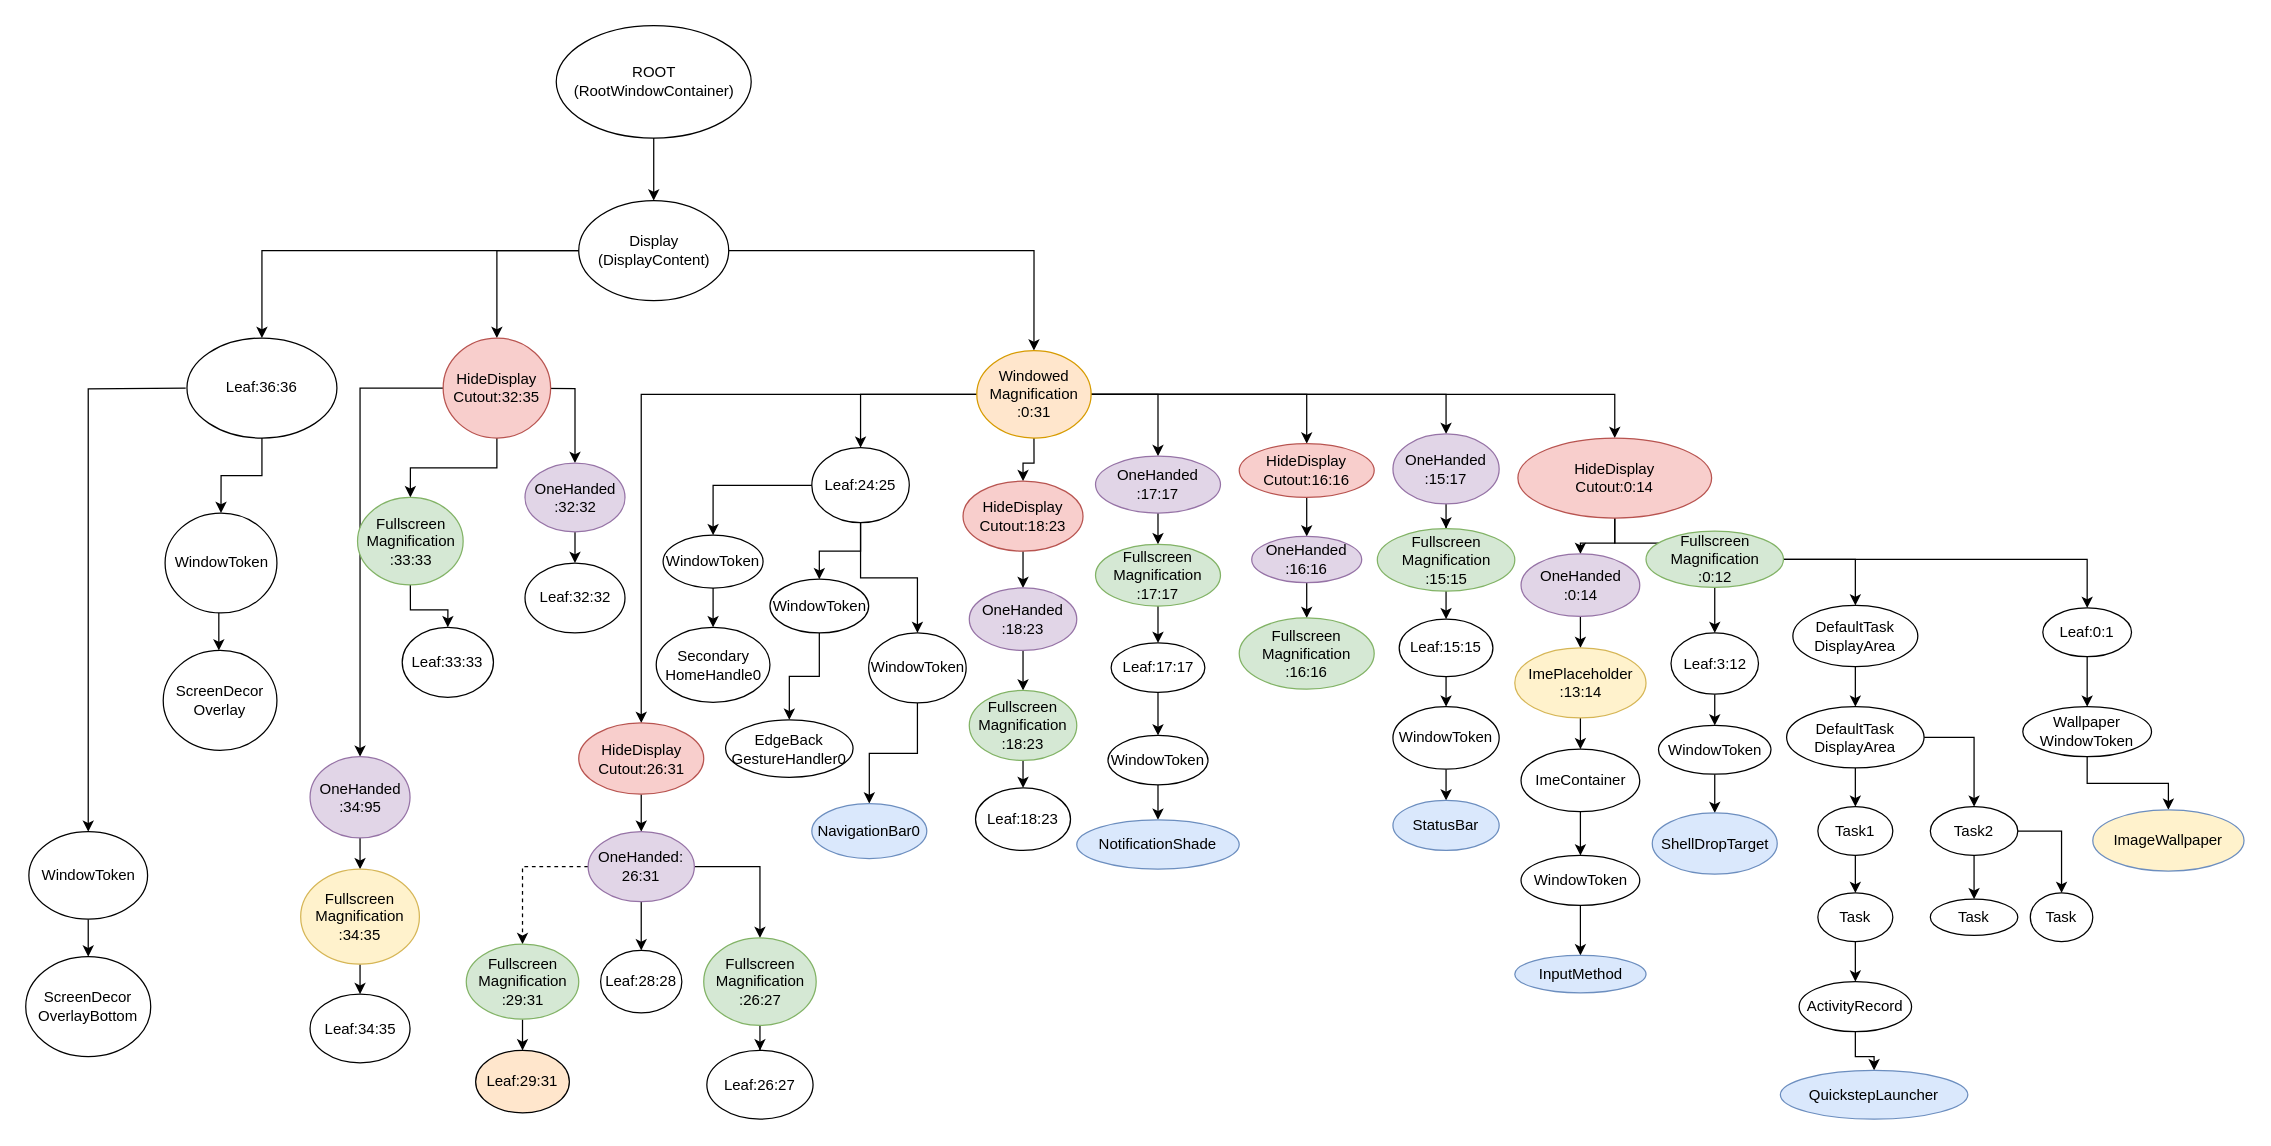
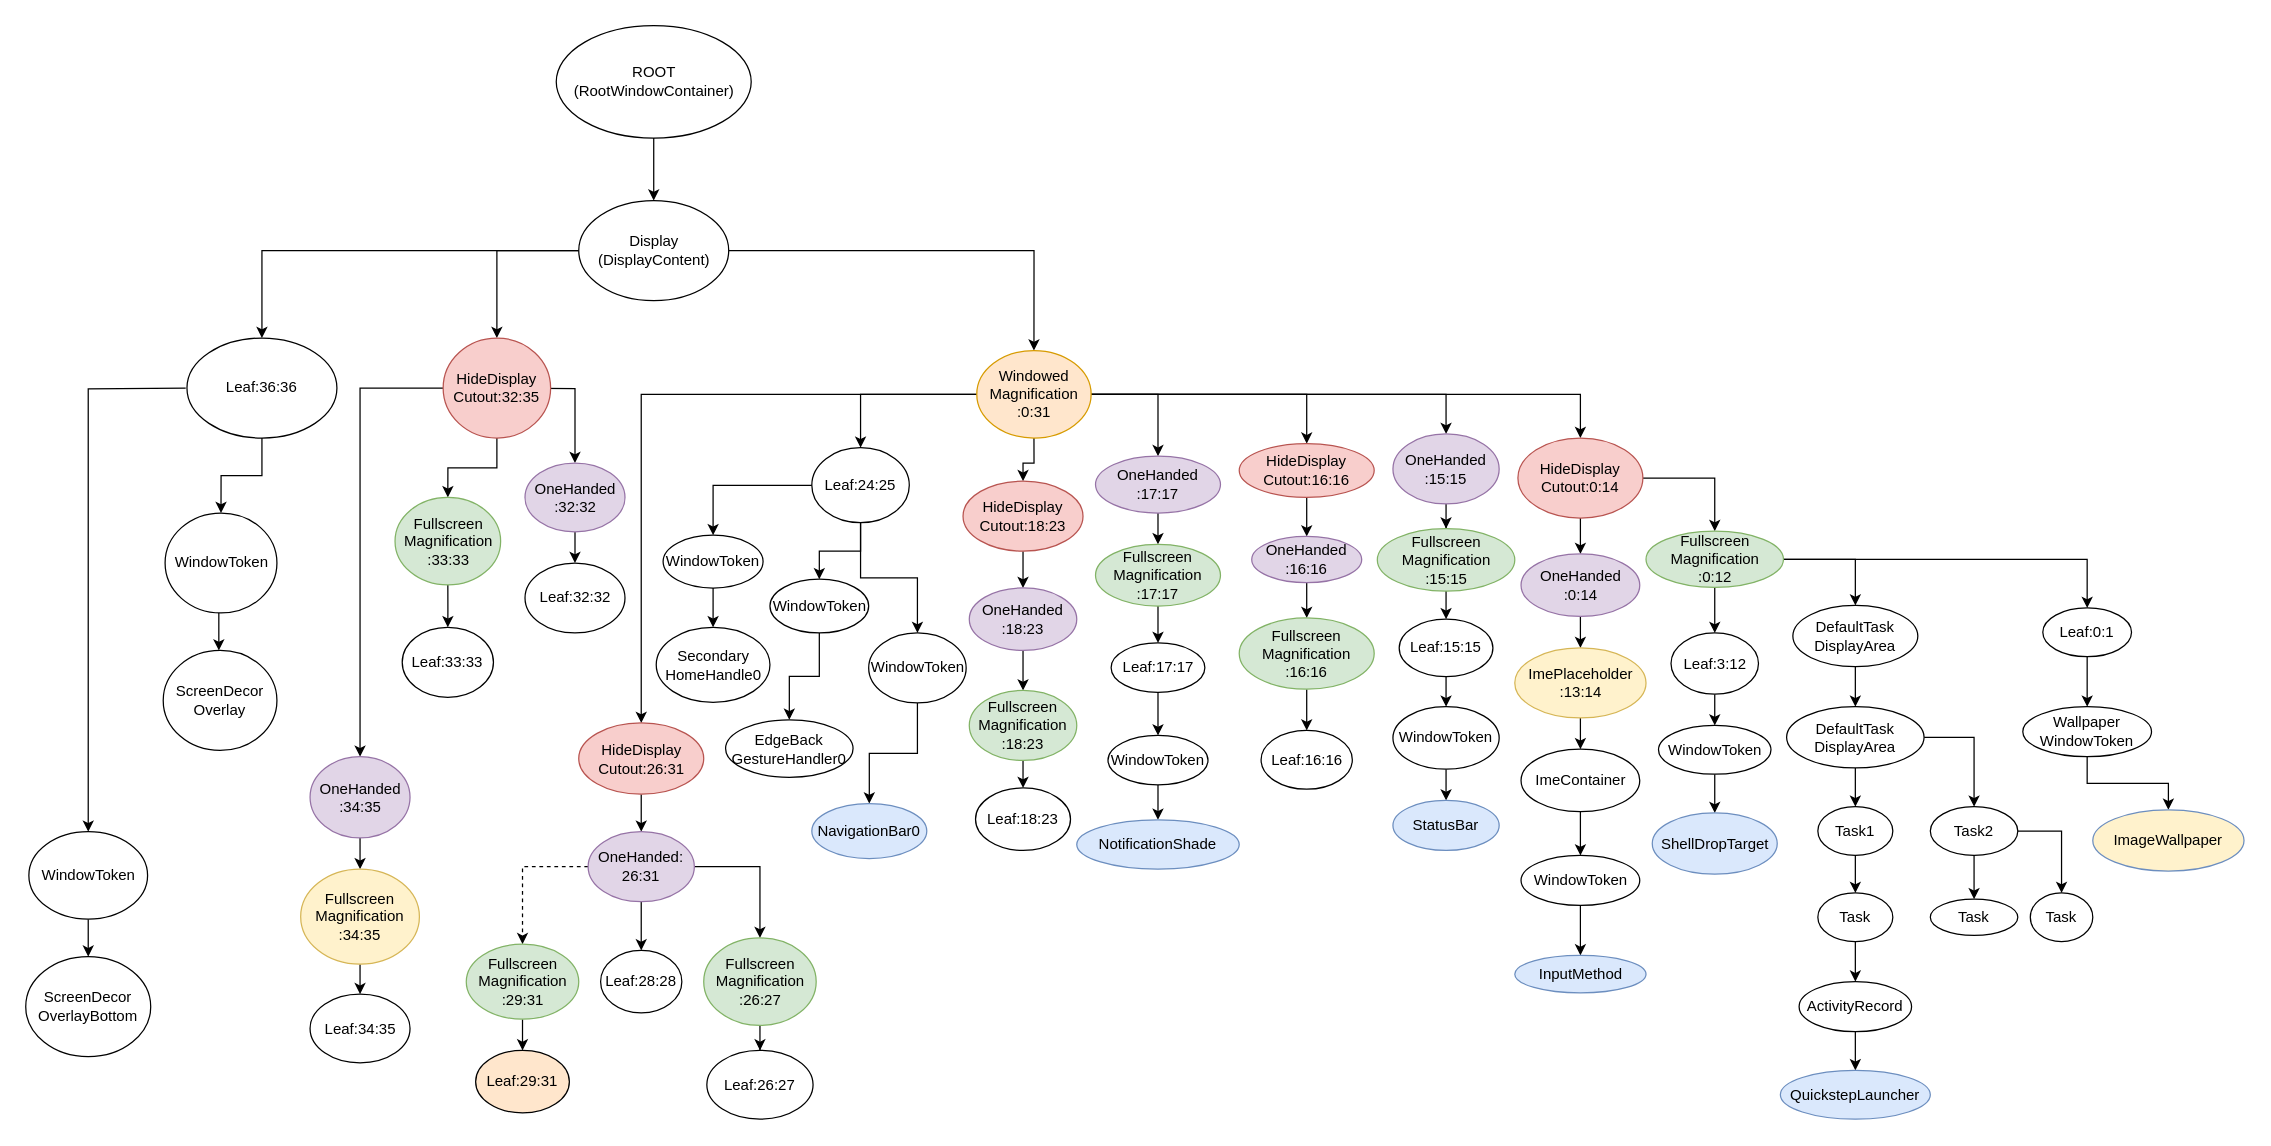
(1446, 469) -> (1446, 469)
(1615, 478) -> (1581, 478)
(410, 541) -> (448, 541)
none -> (1307, 714)
none -> (1307, 760)
(361, 798) -> (361, 798)
(1874, 1095) -> (1856, 1095)
